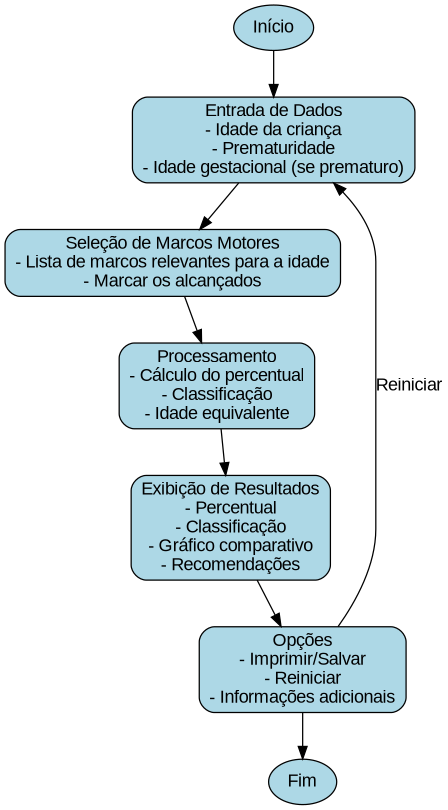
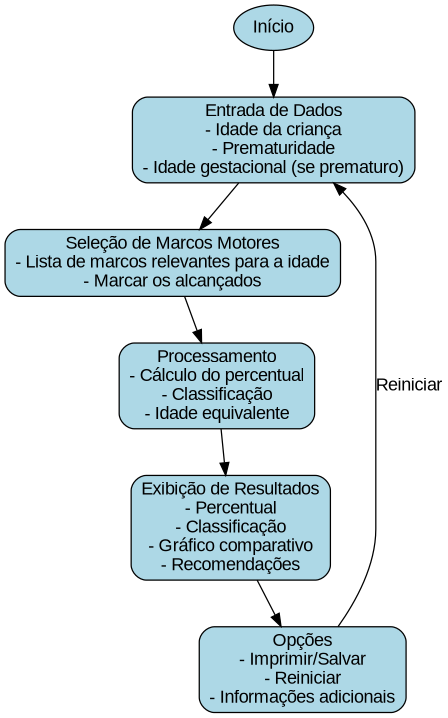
(303, 782) -> none
